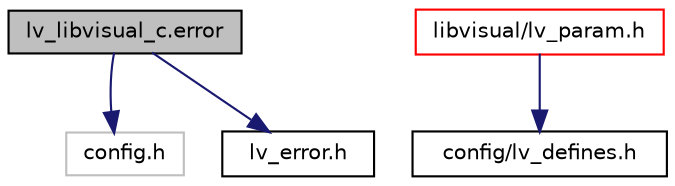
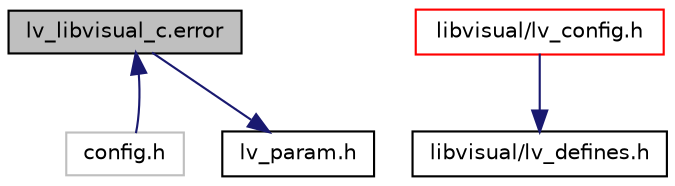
(540, 32) -> (540, 32)
(111, 82) -> (139, 104)
(298, 154) -> (298, 154)
(540, 154) -> (540, 154)
